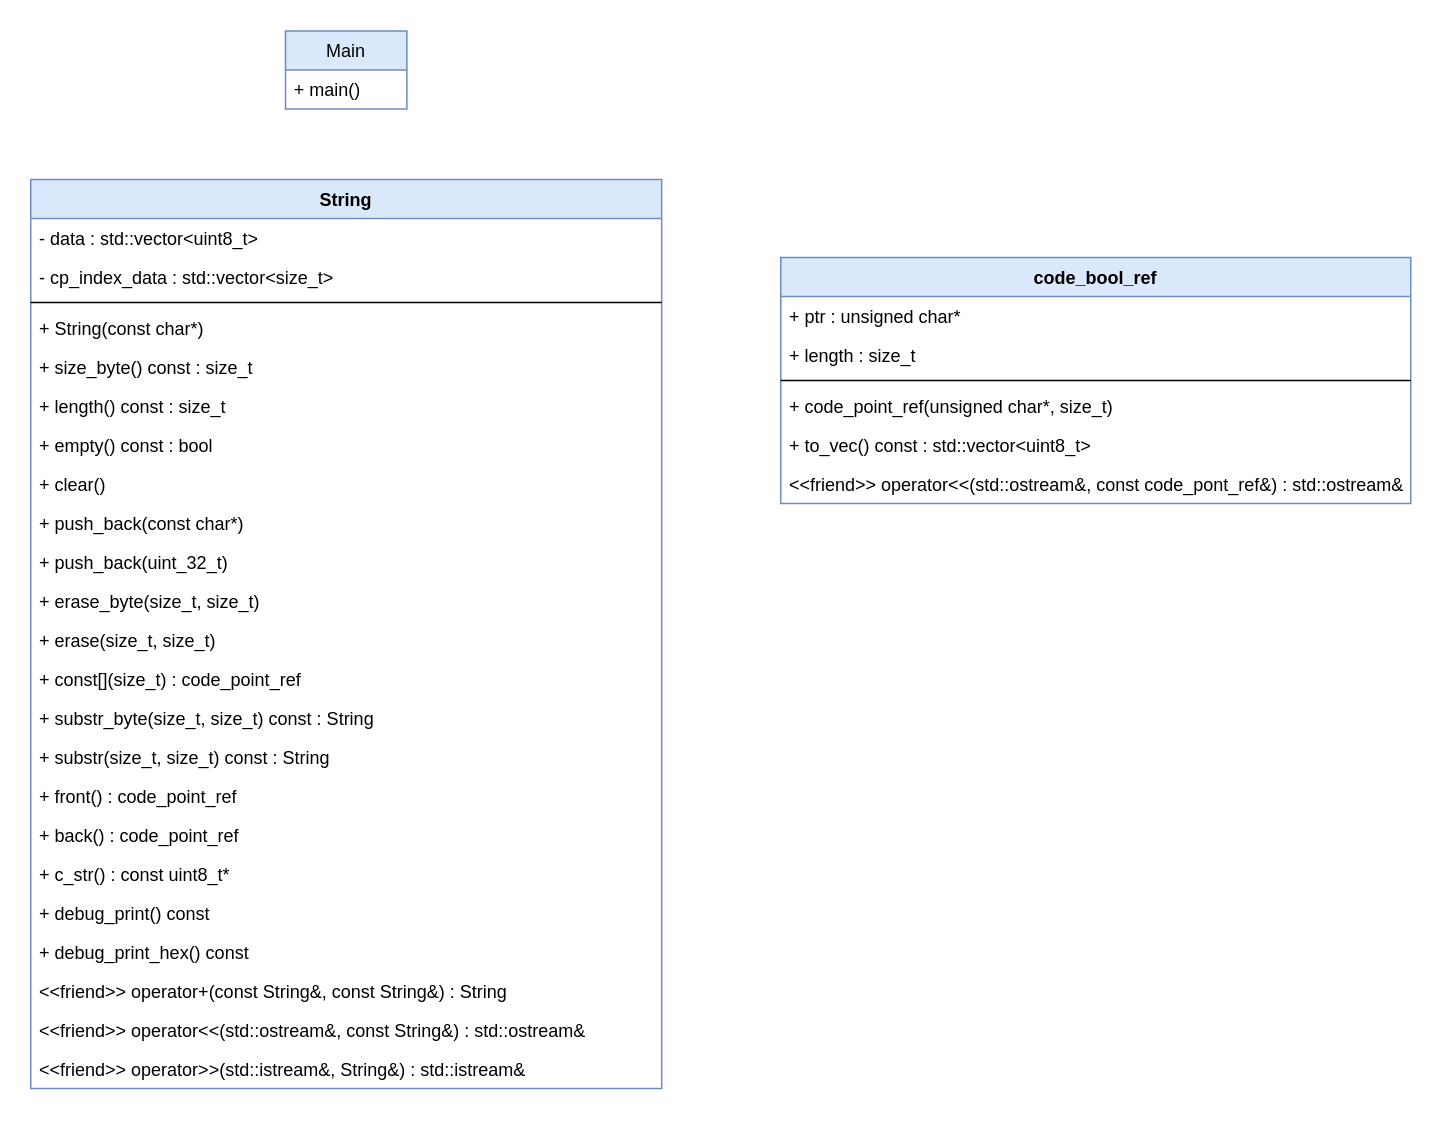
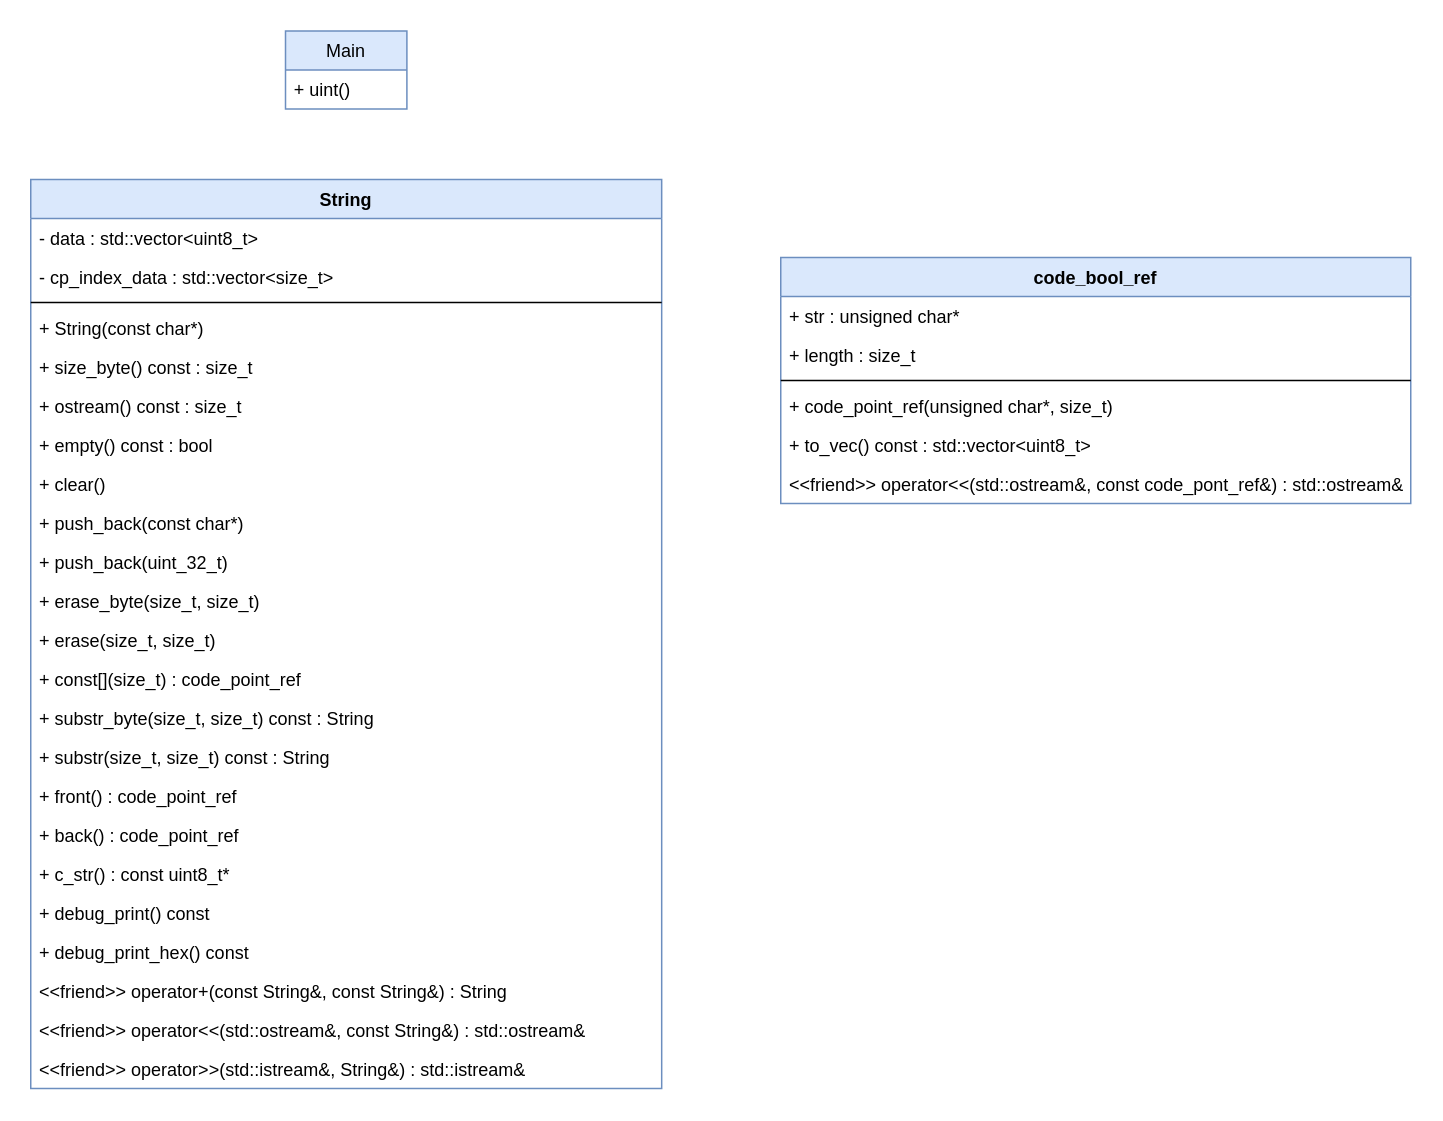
(329, 90) -> (329, 90)
(886, 317) -> (886, 317)
(149, 407) -> (156, 407)
